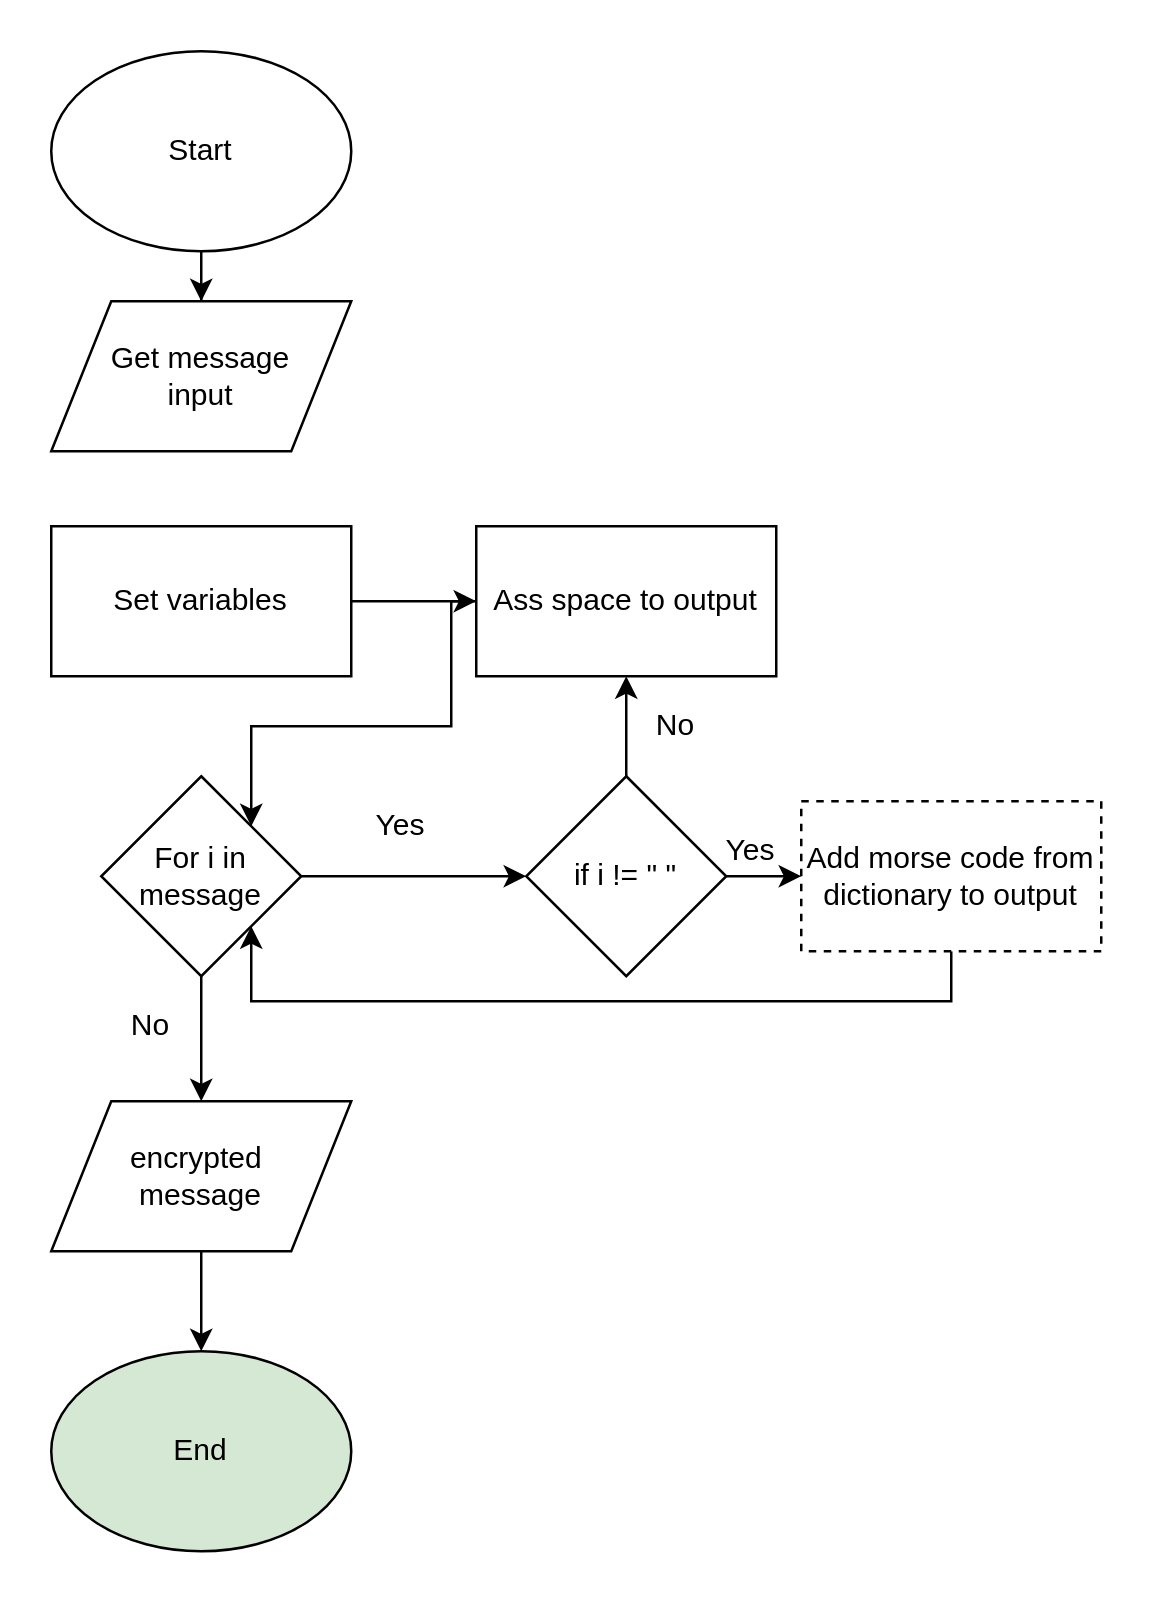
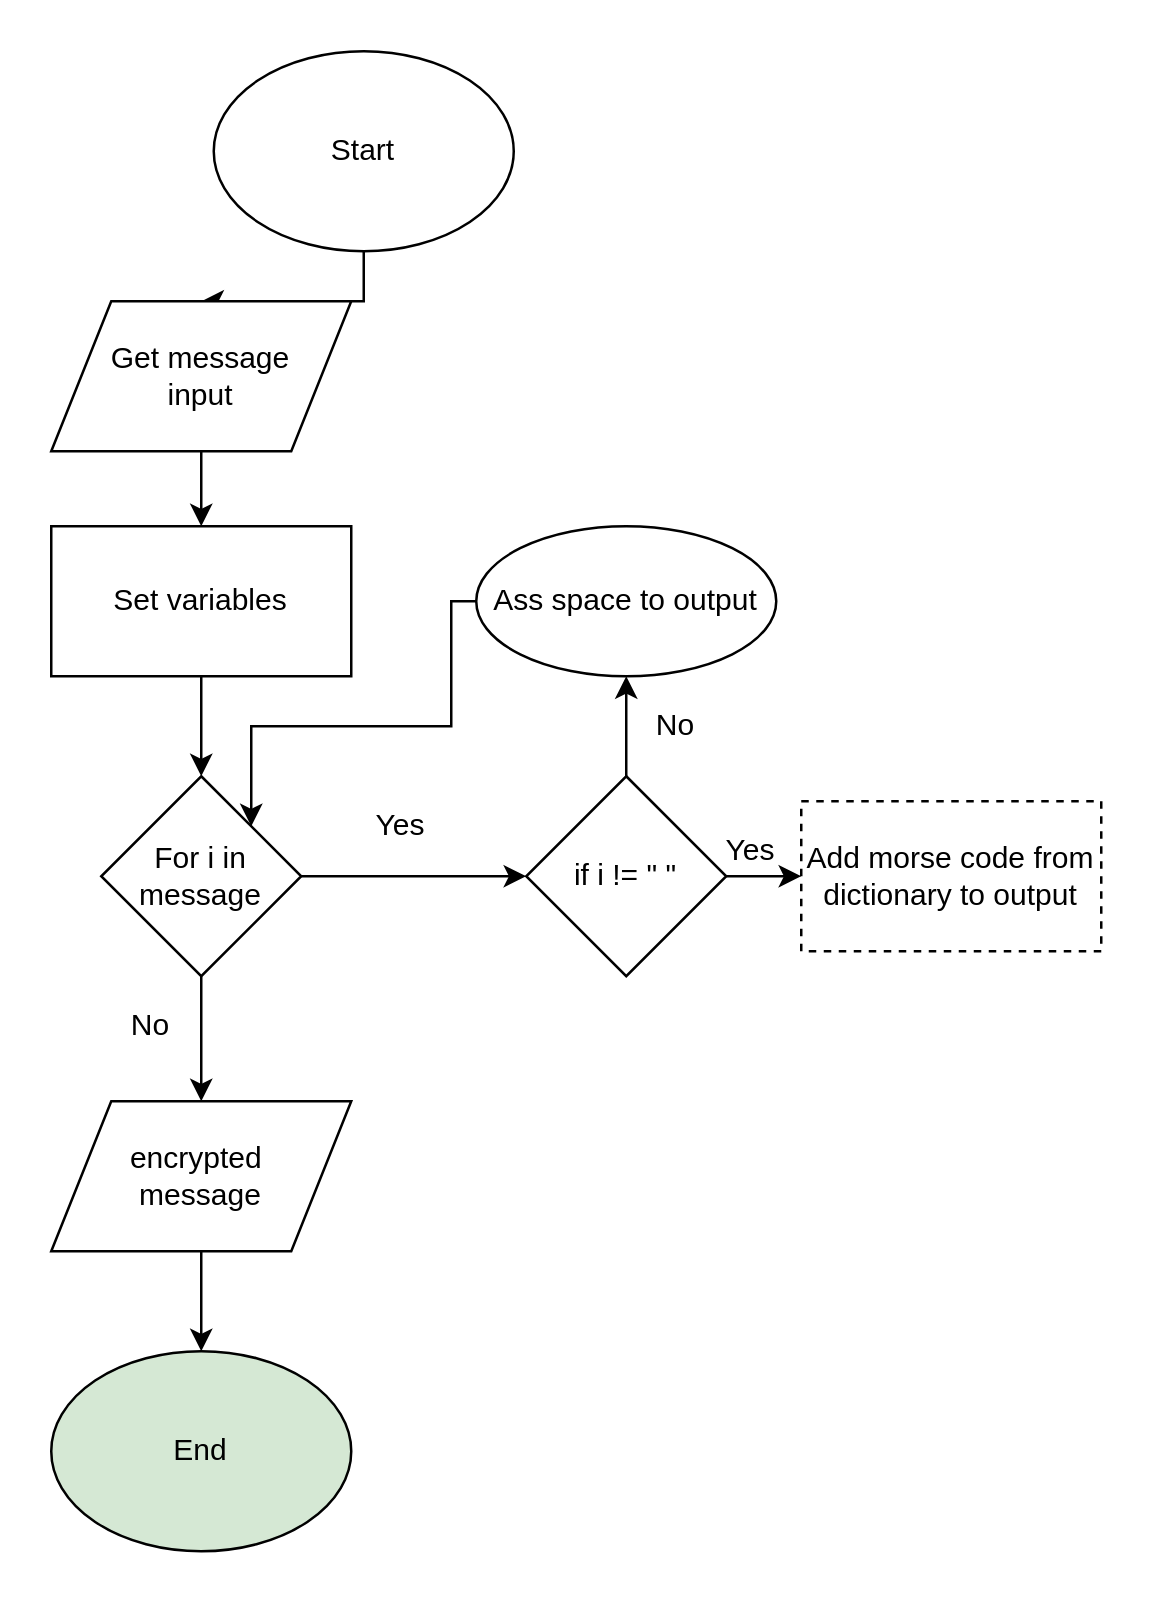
(201, 151) -> (364, 151)
none -> (201, 497)
(399, 601) -> (201, 718)
(626, 601) -> (626, 601)
(597, 1001) -> none
